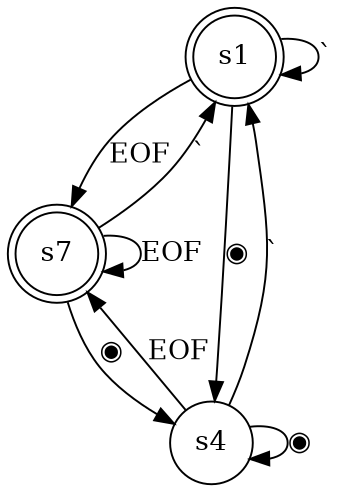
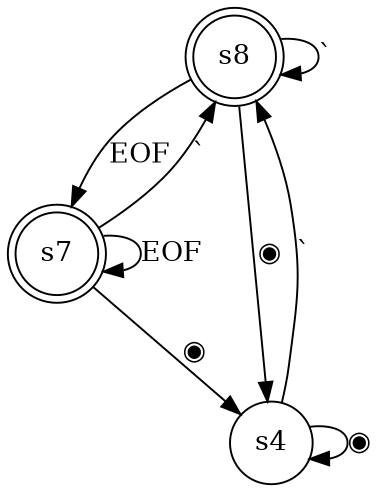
(235, 57) -> (235, 57)
(143, 359) -> none
